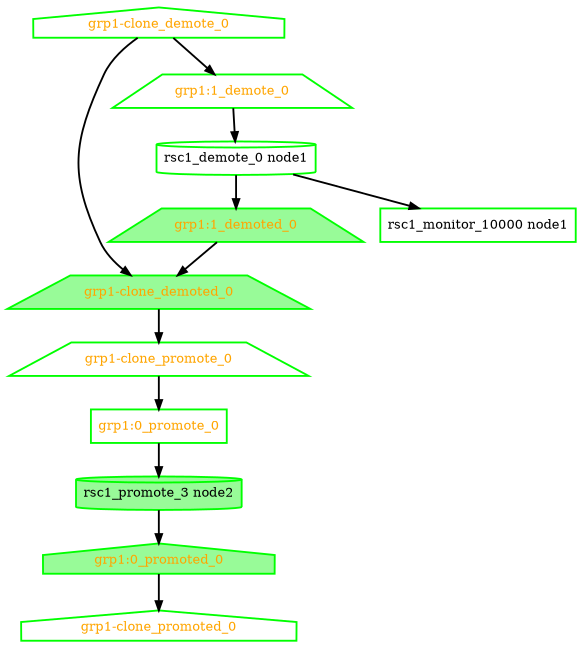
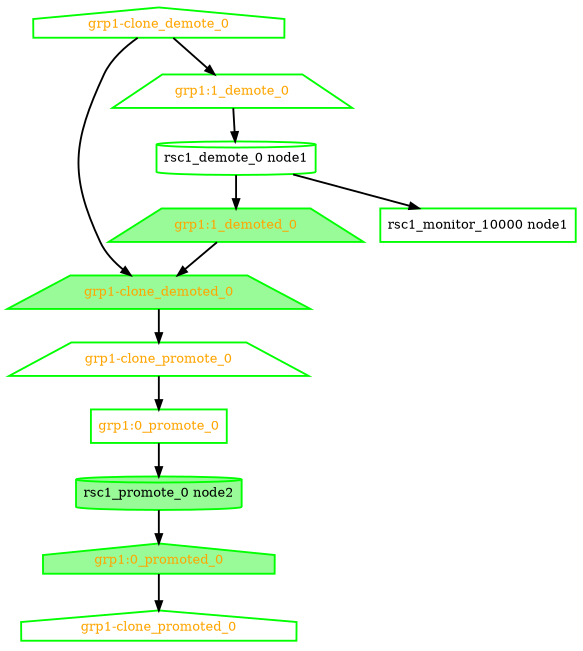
(159, 493) -> (159, 493)
